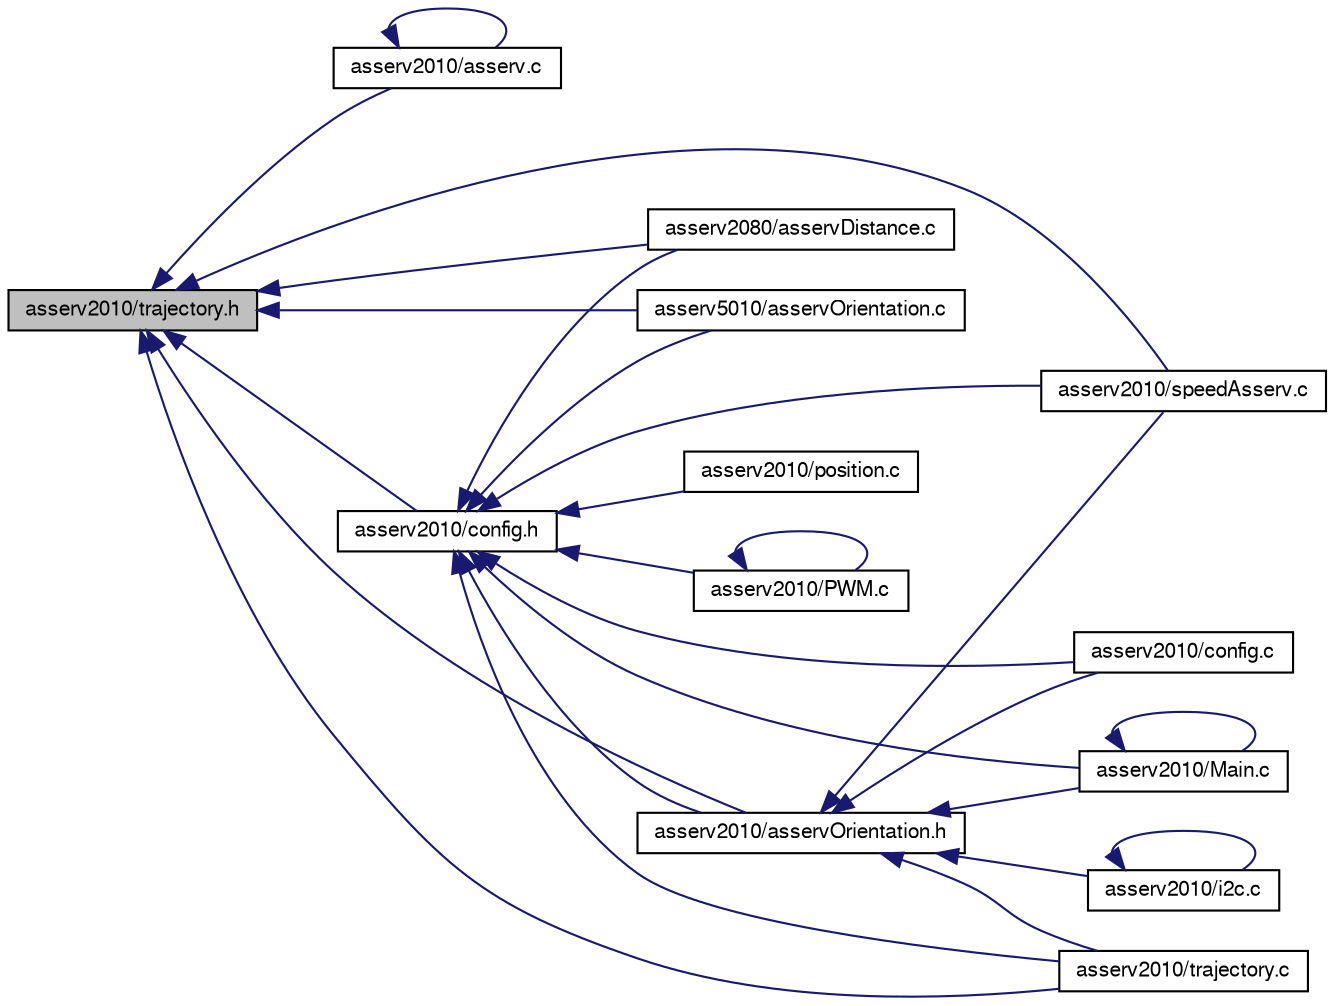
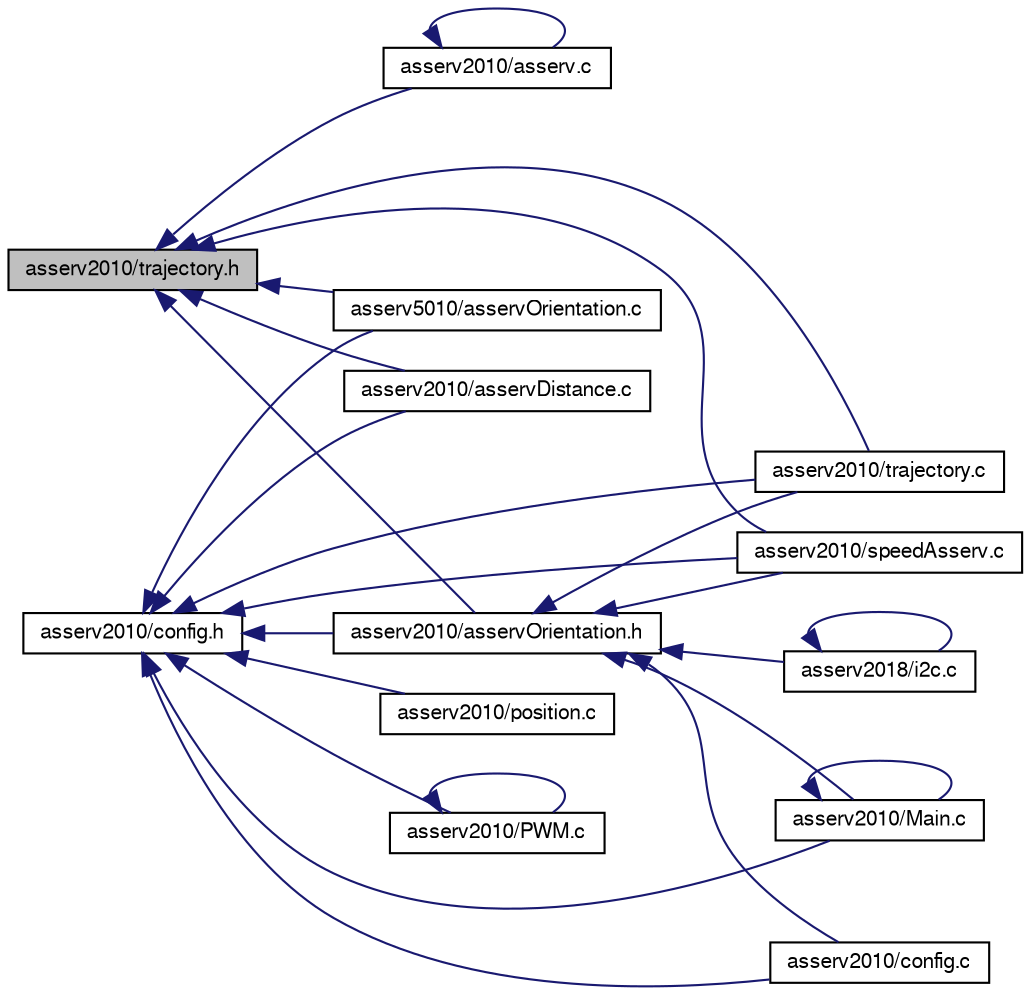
(801, 230) -> (497, 391)
(299, 427) -> none
(1184, 890) -> (880, 672)
